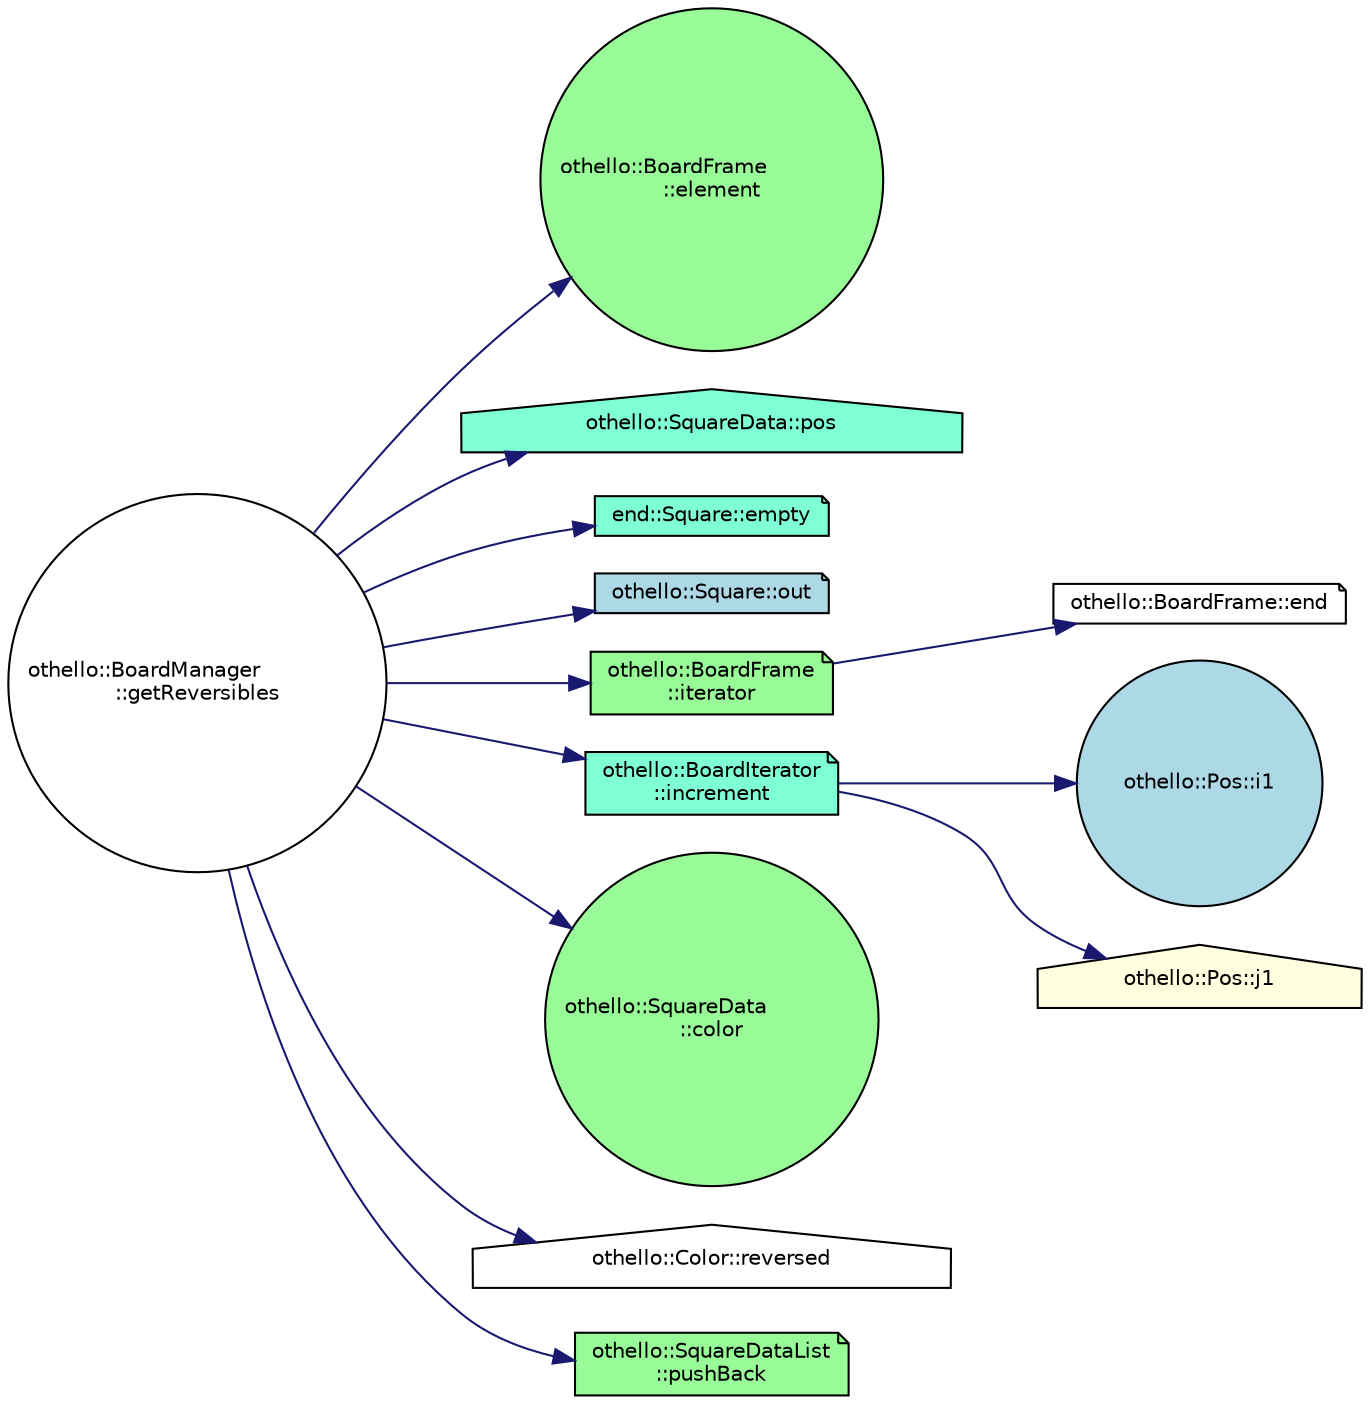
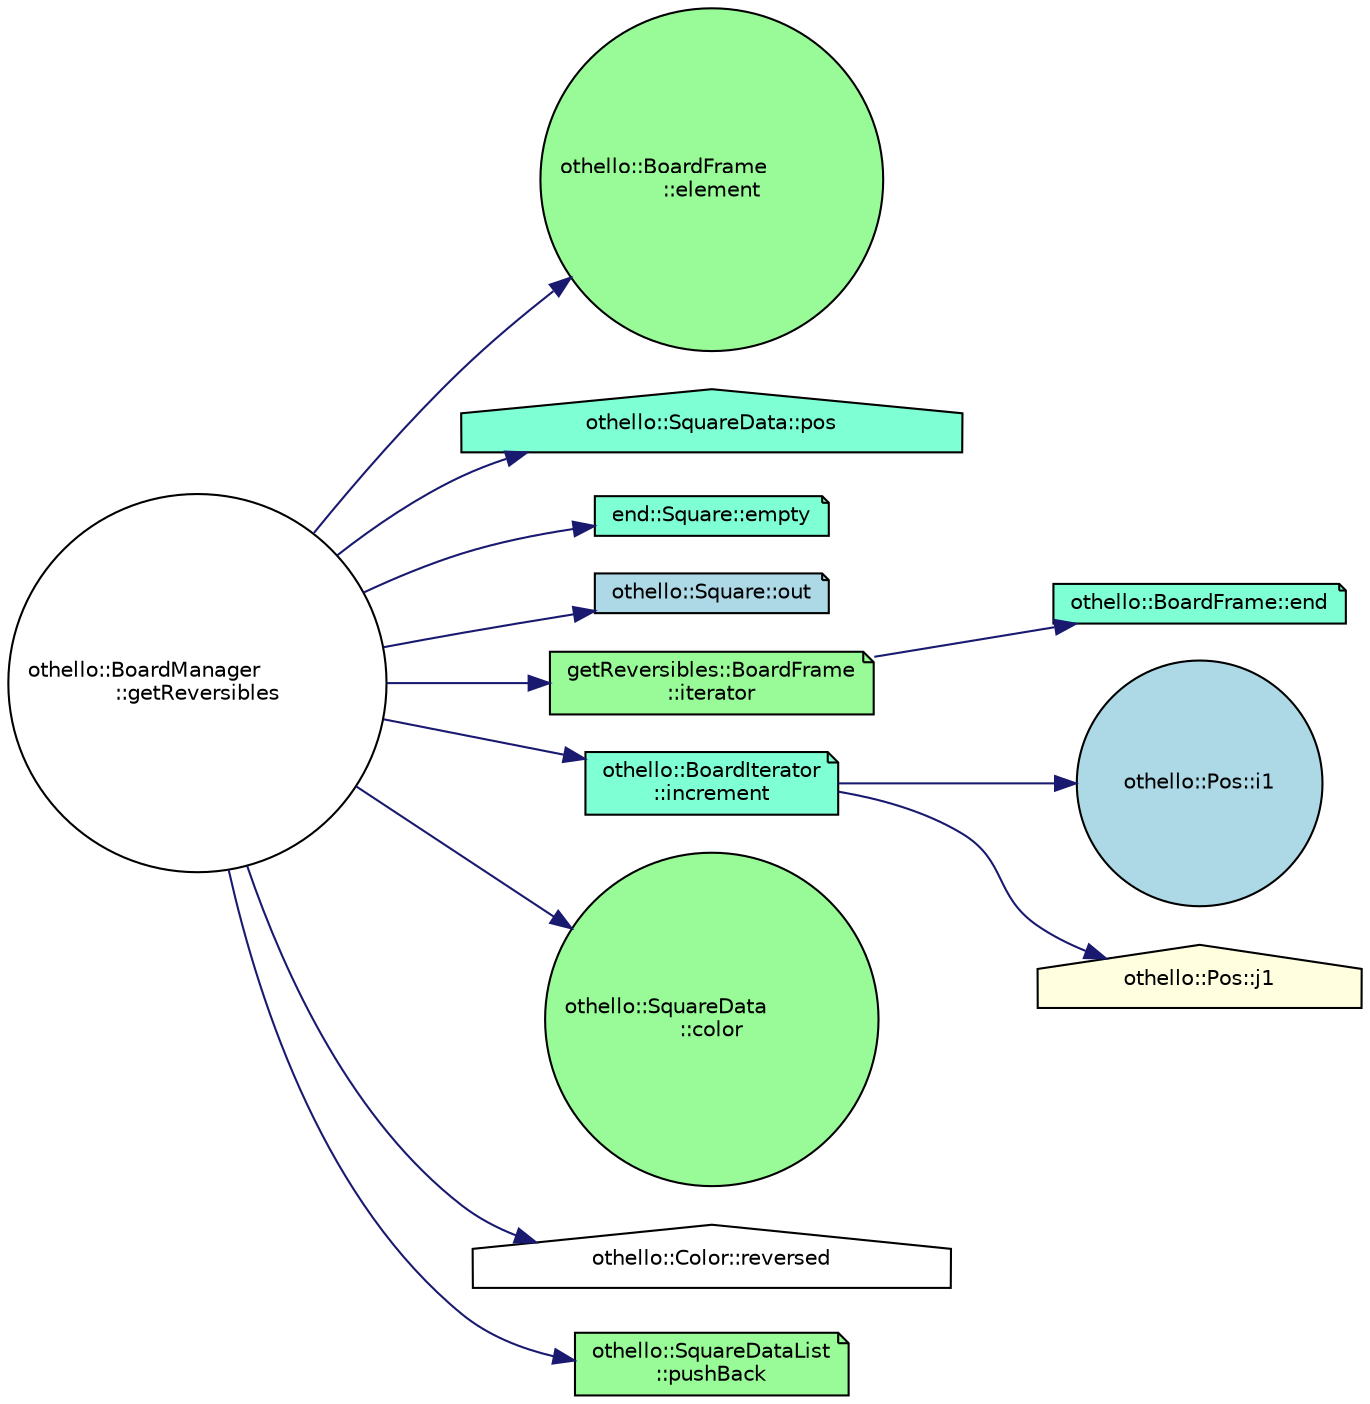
(1200, 604) -> (1200, 604)
(712, 683) -> (712, 683)
